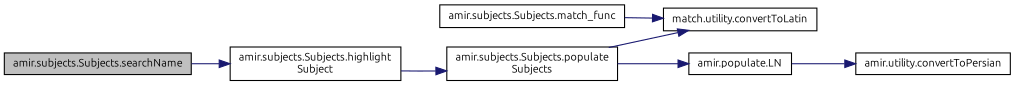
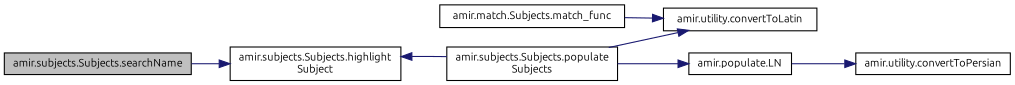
(532, 16) -> (532, 16)
(740, 19) -> (740, 19)
(418, 71) -> (429, 56)
